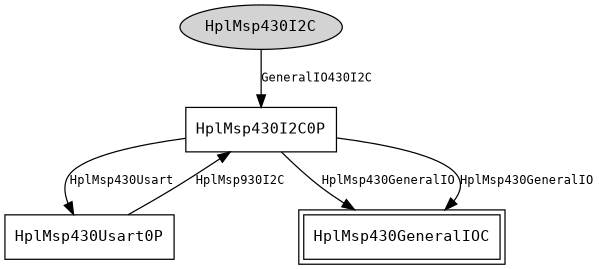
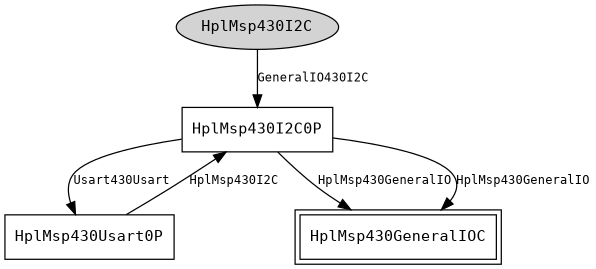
(122, 181) -> (122, 181)
(241, 181) -> (235, 181)
